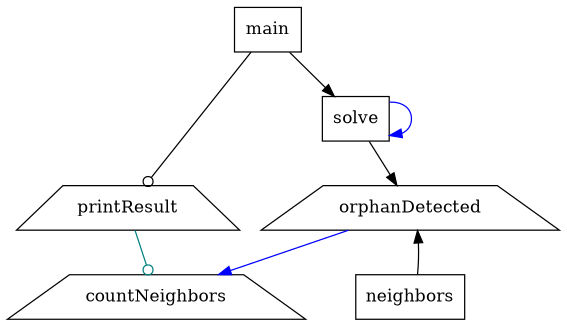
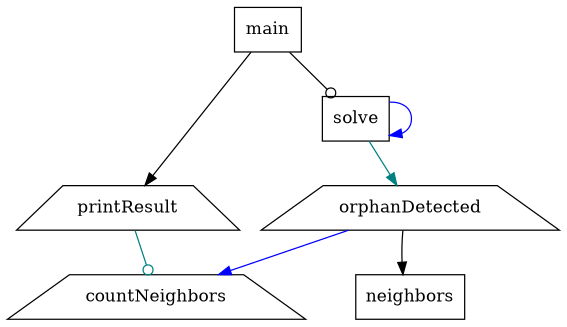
(308, 71) -> (308, 71)
(201, 115) -> (201, 115)
(380, 158) -> (380, 158)
(419, 259) -> (402, 246)
